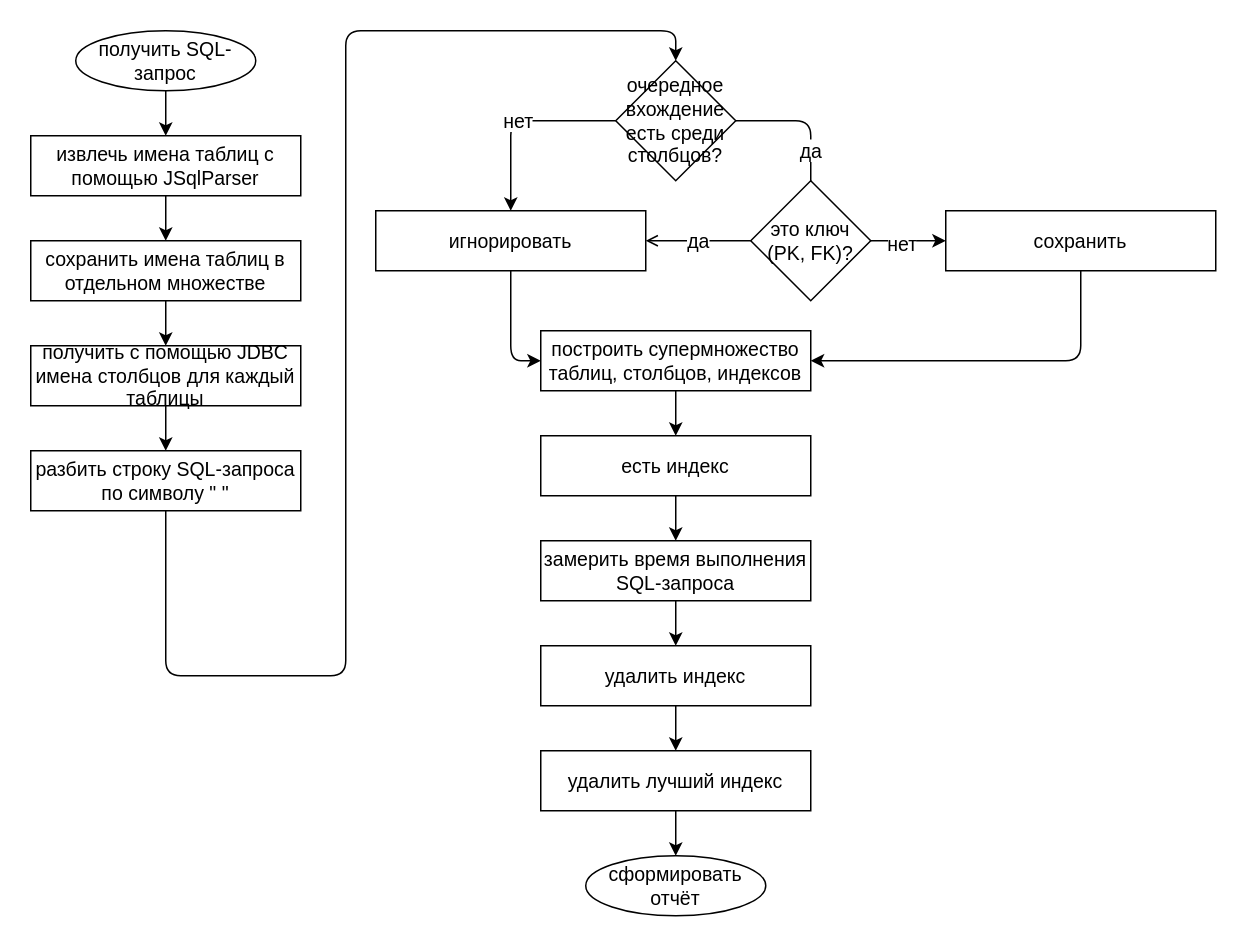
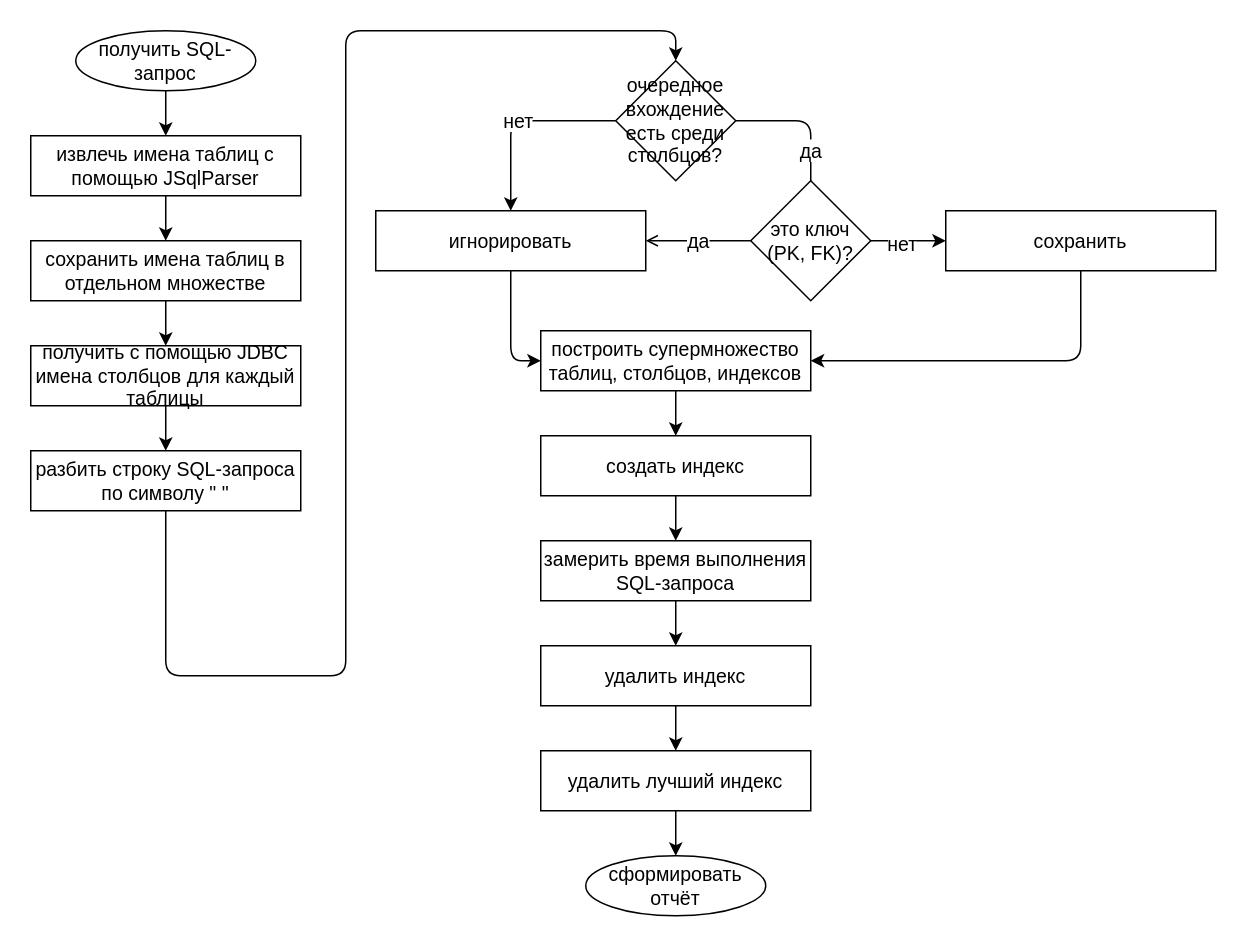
(676, 466) -> (676, 466)
